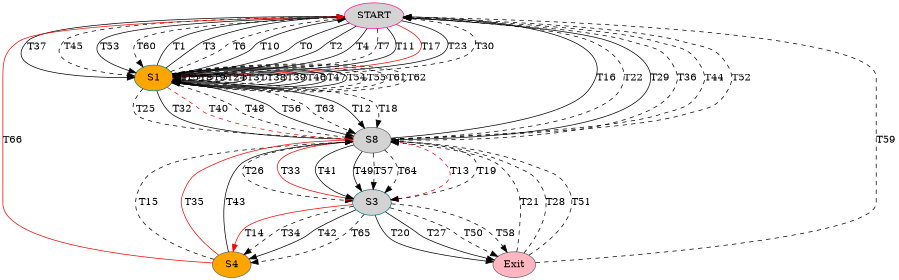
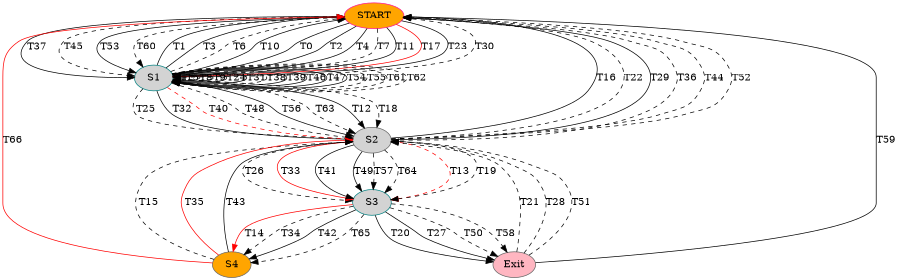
(374, 16) -> (374, 16)
(154, 78) -> (154, 78)
(876, 78) -> (876, 78)
(372, 140) -> (372, 140)
